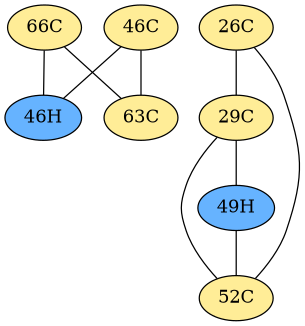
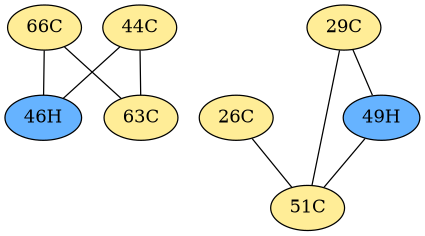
(141, 28) -> (140, 28)
(236, 73) -> none
(236, 298) -> (308, 208)
